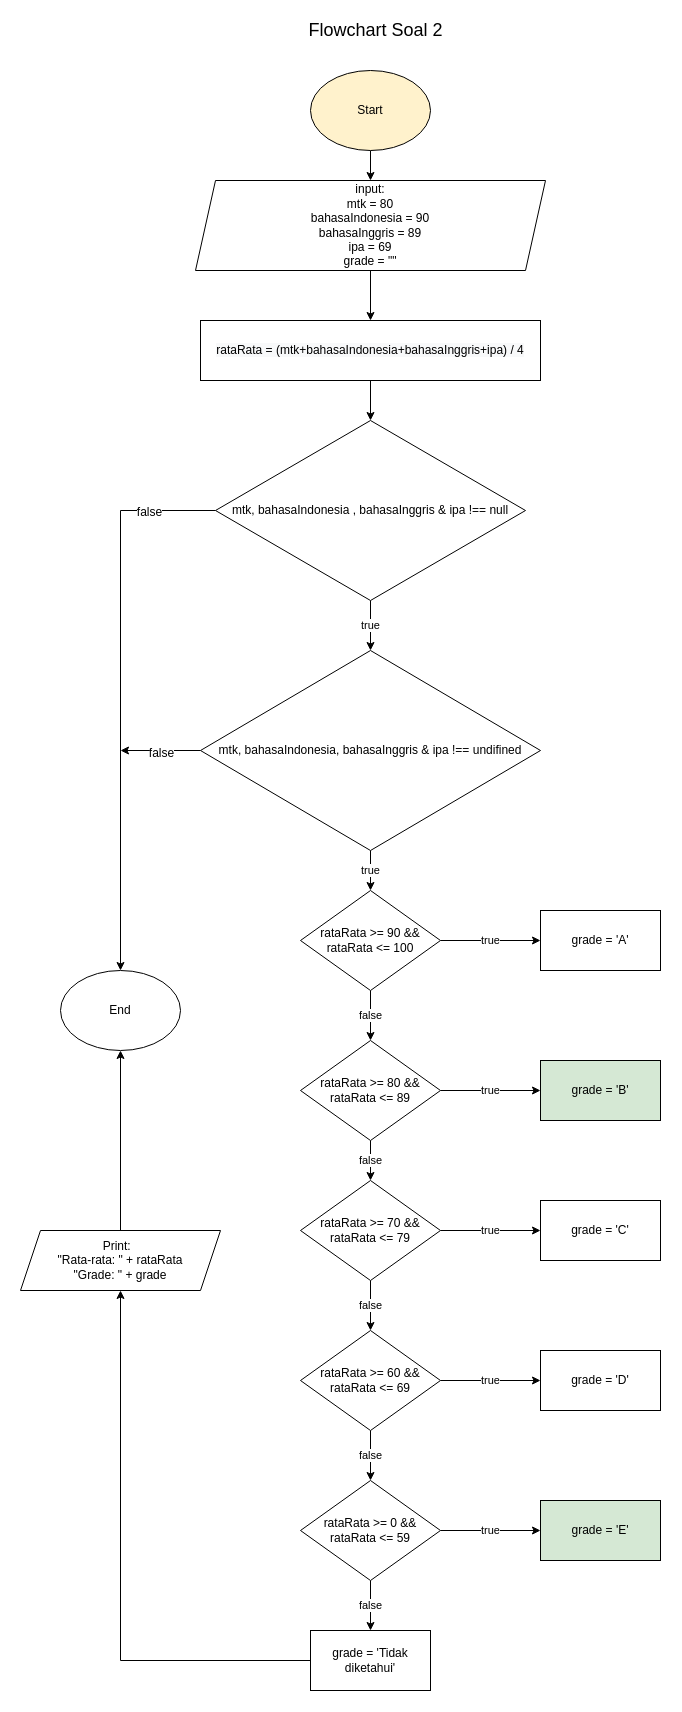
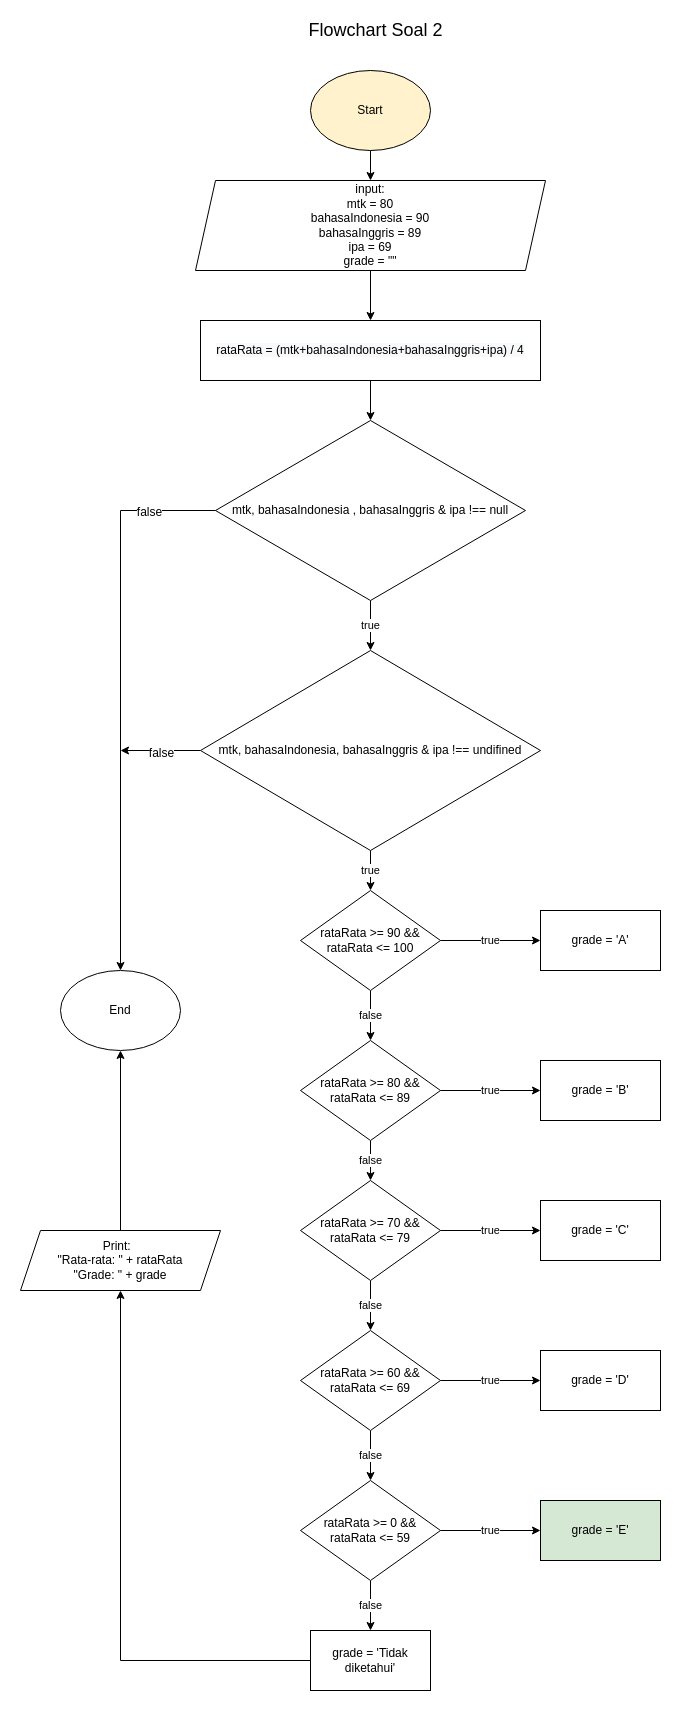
(601, 1091) -> (601, 1091)
